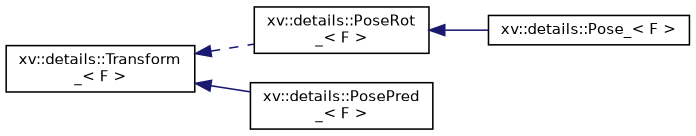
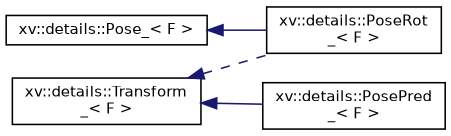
(467, 30) -> (245, 30)
